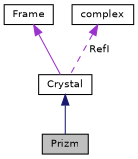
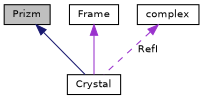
(65, 120) -> (64, 53)
